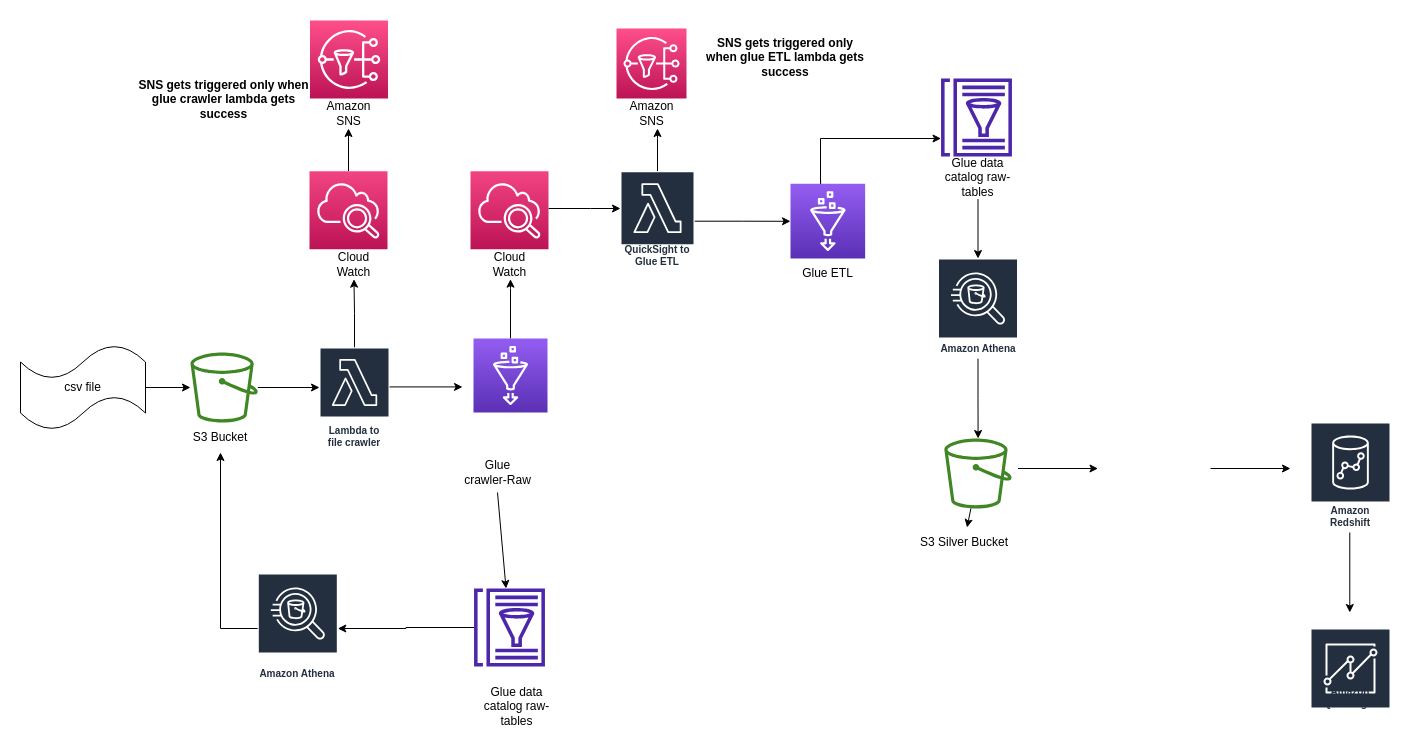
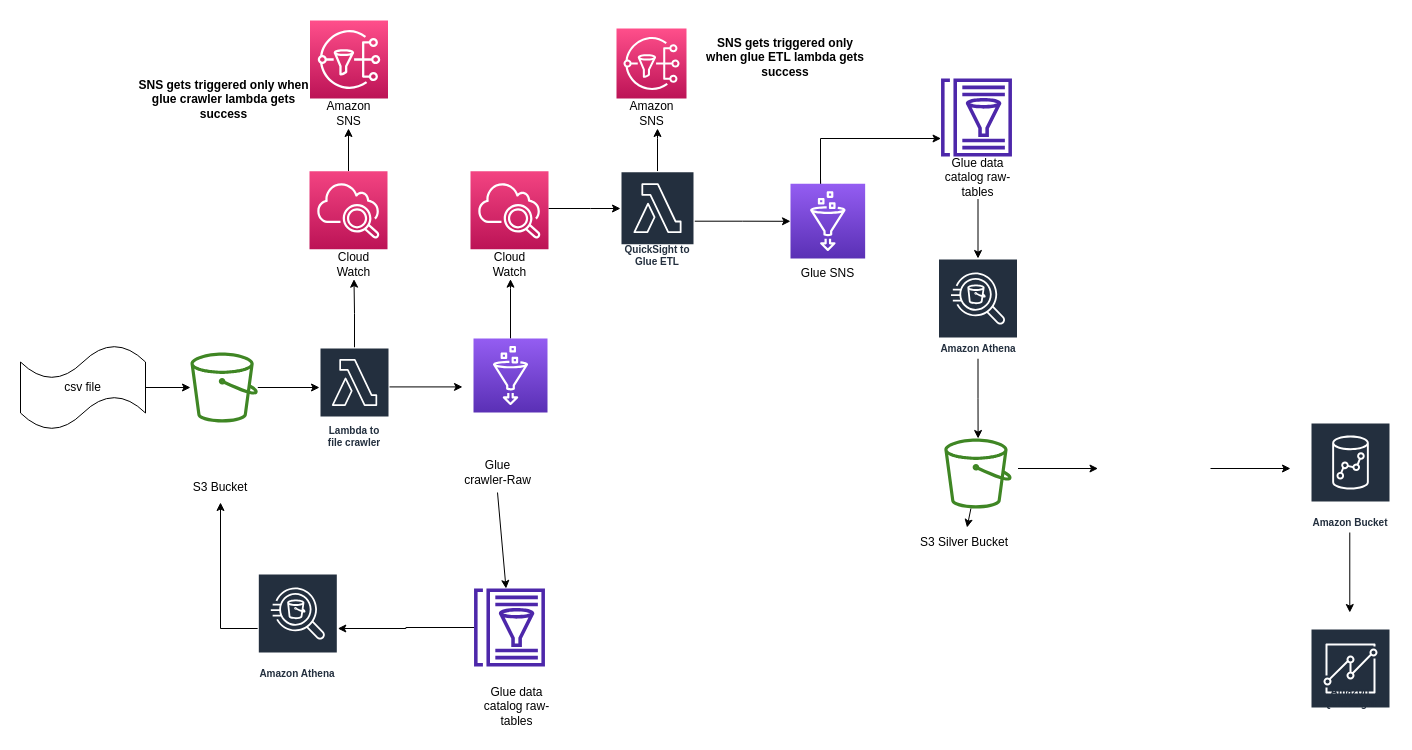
(828, 274) -> (828, 274)
(221, 438) -> (221, 488)
(1351, 517) -> (1351, 523)
